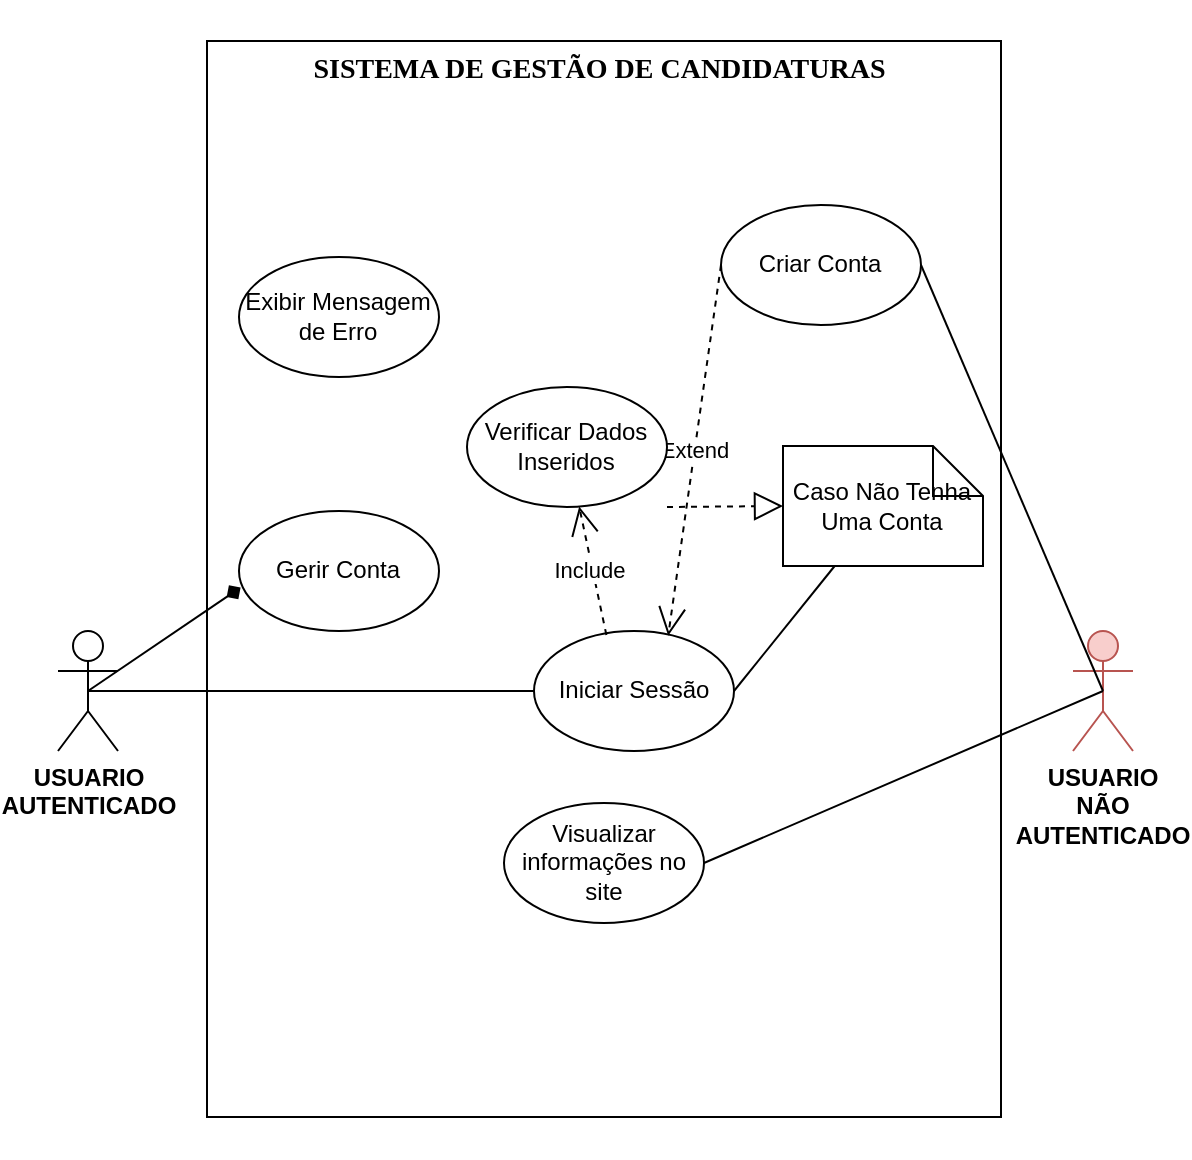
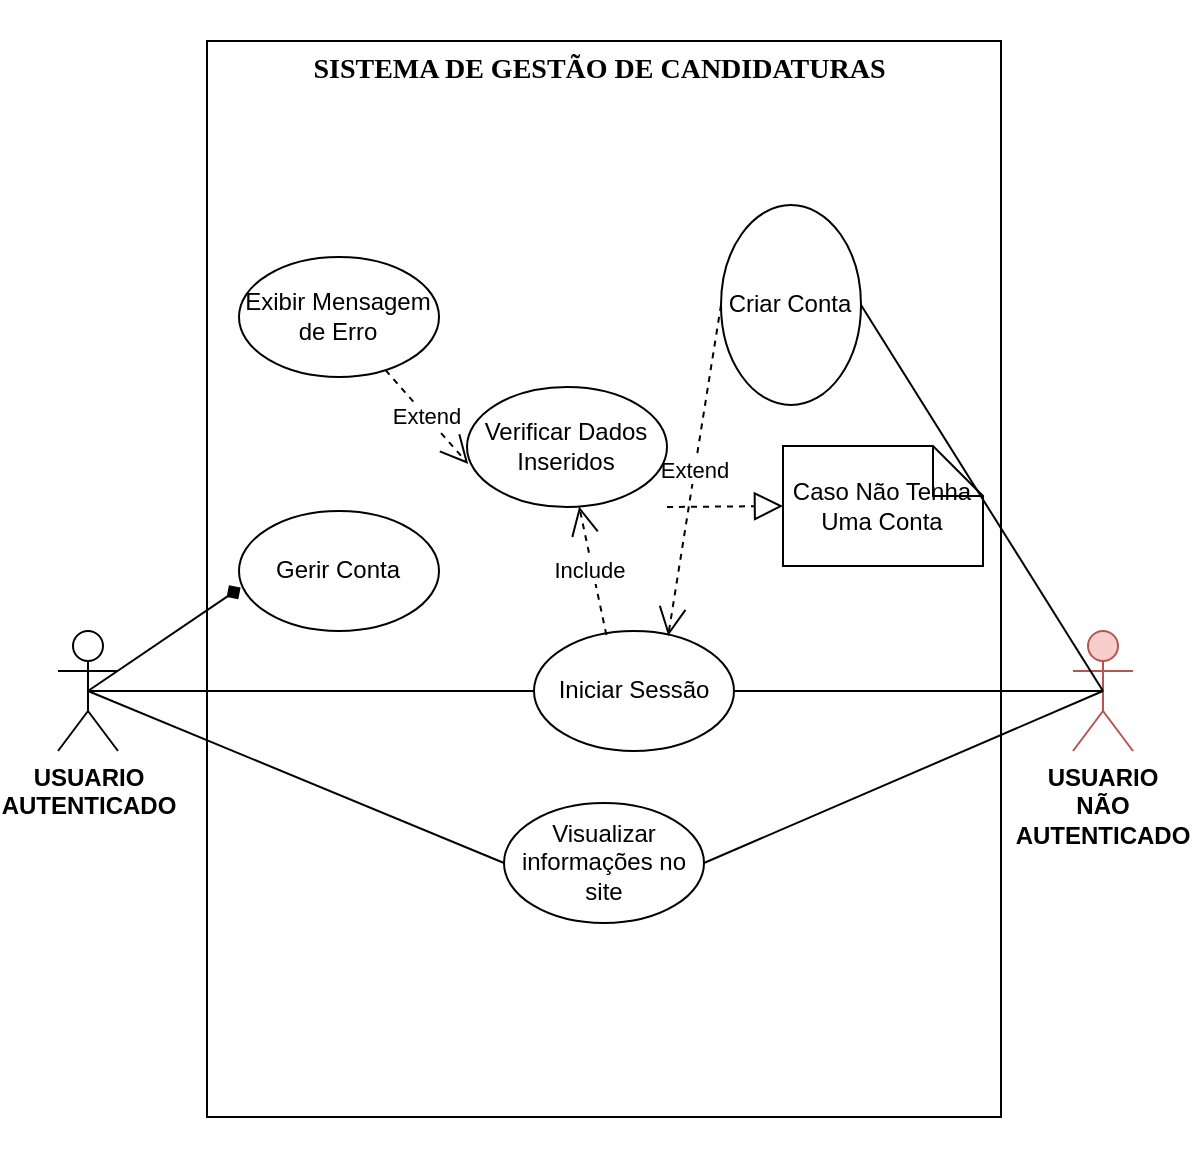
(821, 265) -> (791, 305)
none -> (409, 397)
(784, 629) -> (915, 691)
none -> (300, 779)
